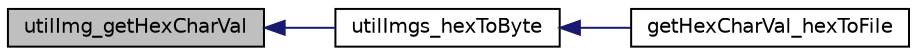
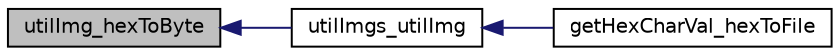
(136, 28) -> (114, 28)
(448, 28) -> (387, 28)
